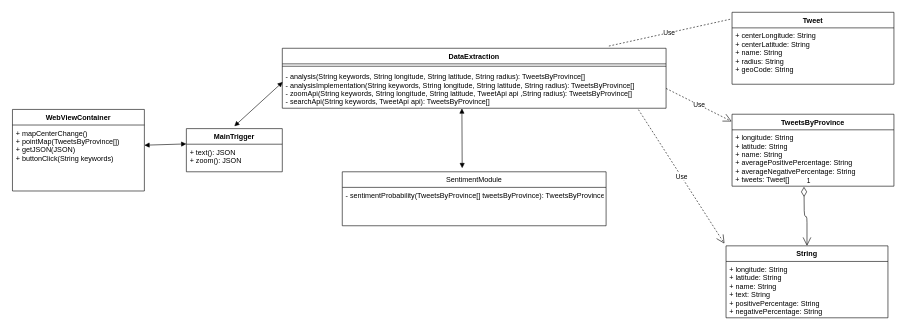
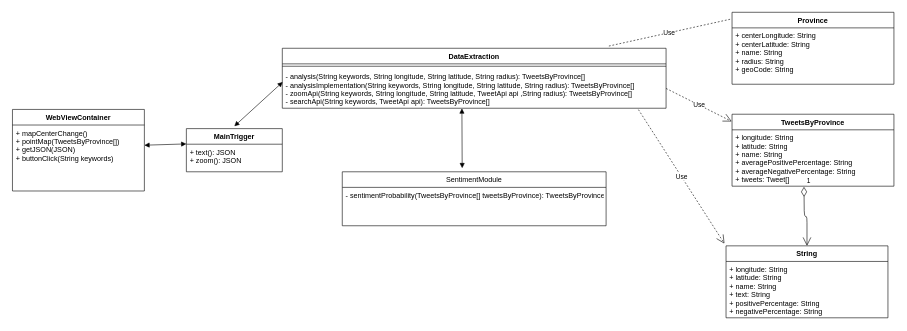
(813, 20) -> (813, 20)
